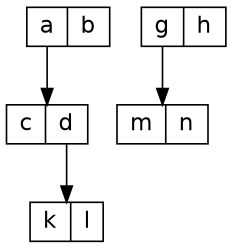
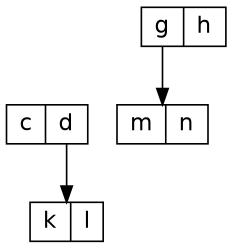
(68, 27) -> none
